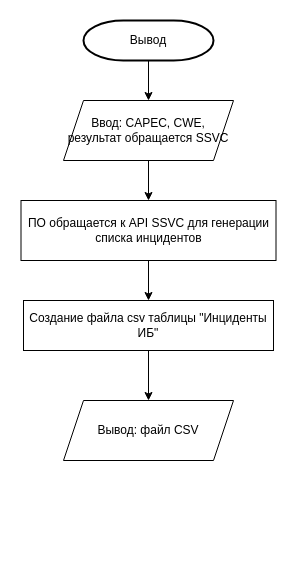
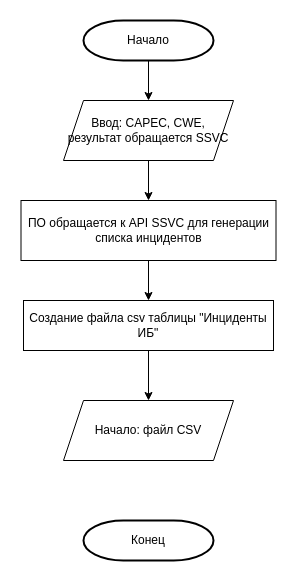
(149, 41) -> (149, 41)
(149, 431) -> (149, 431)
none -> (149, 541)
